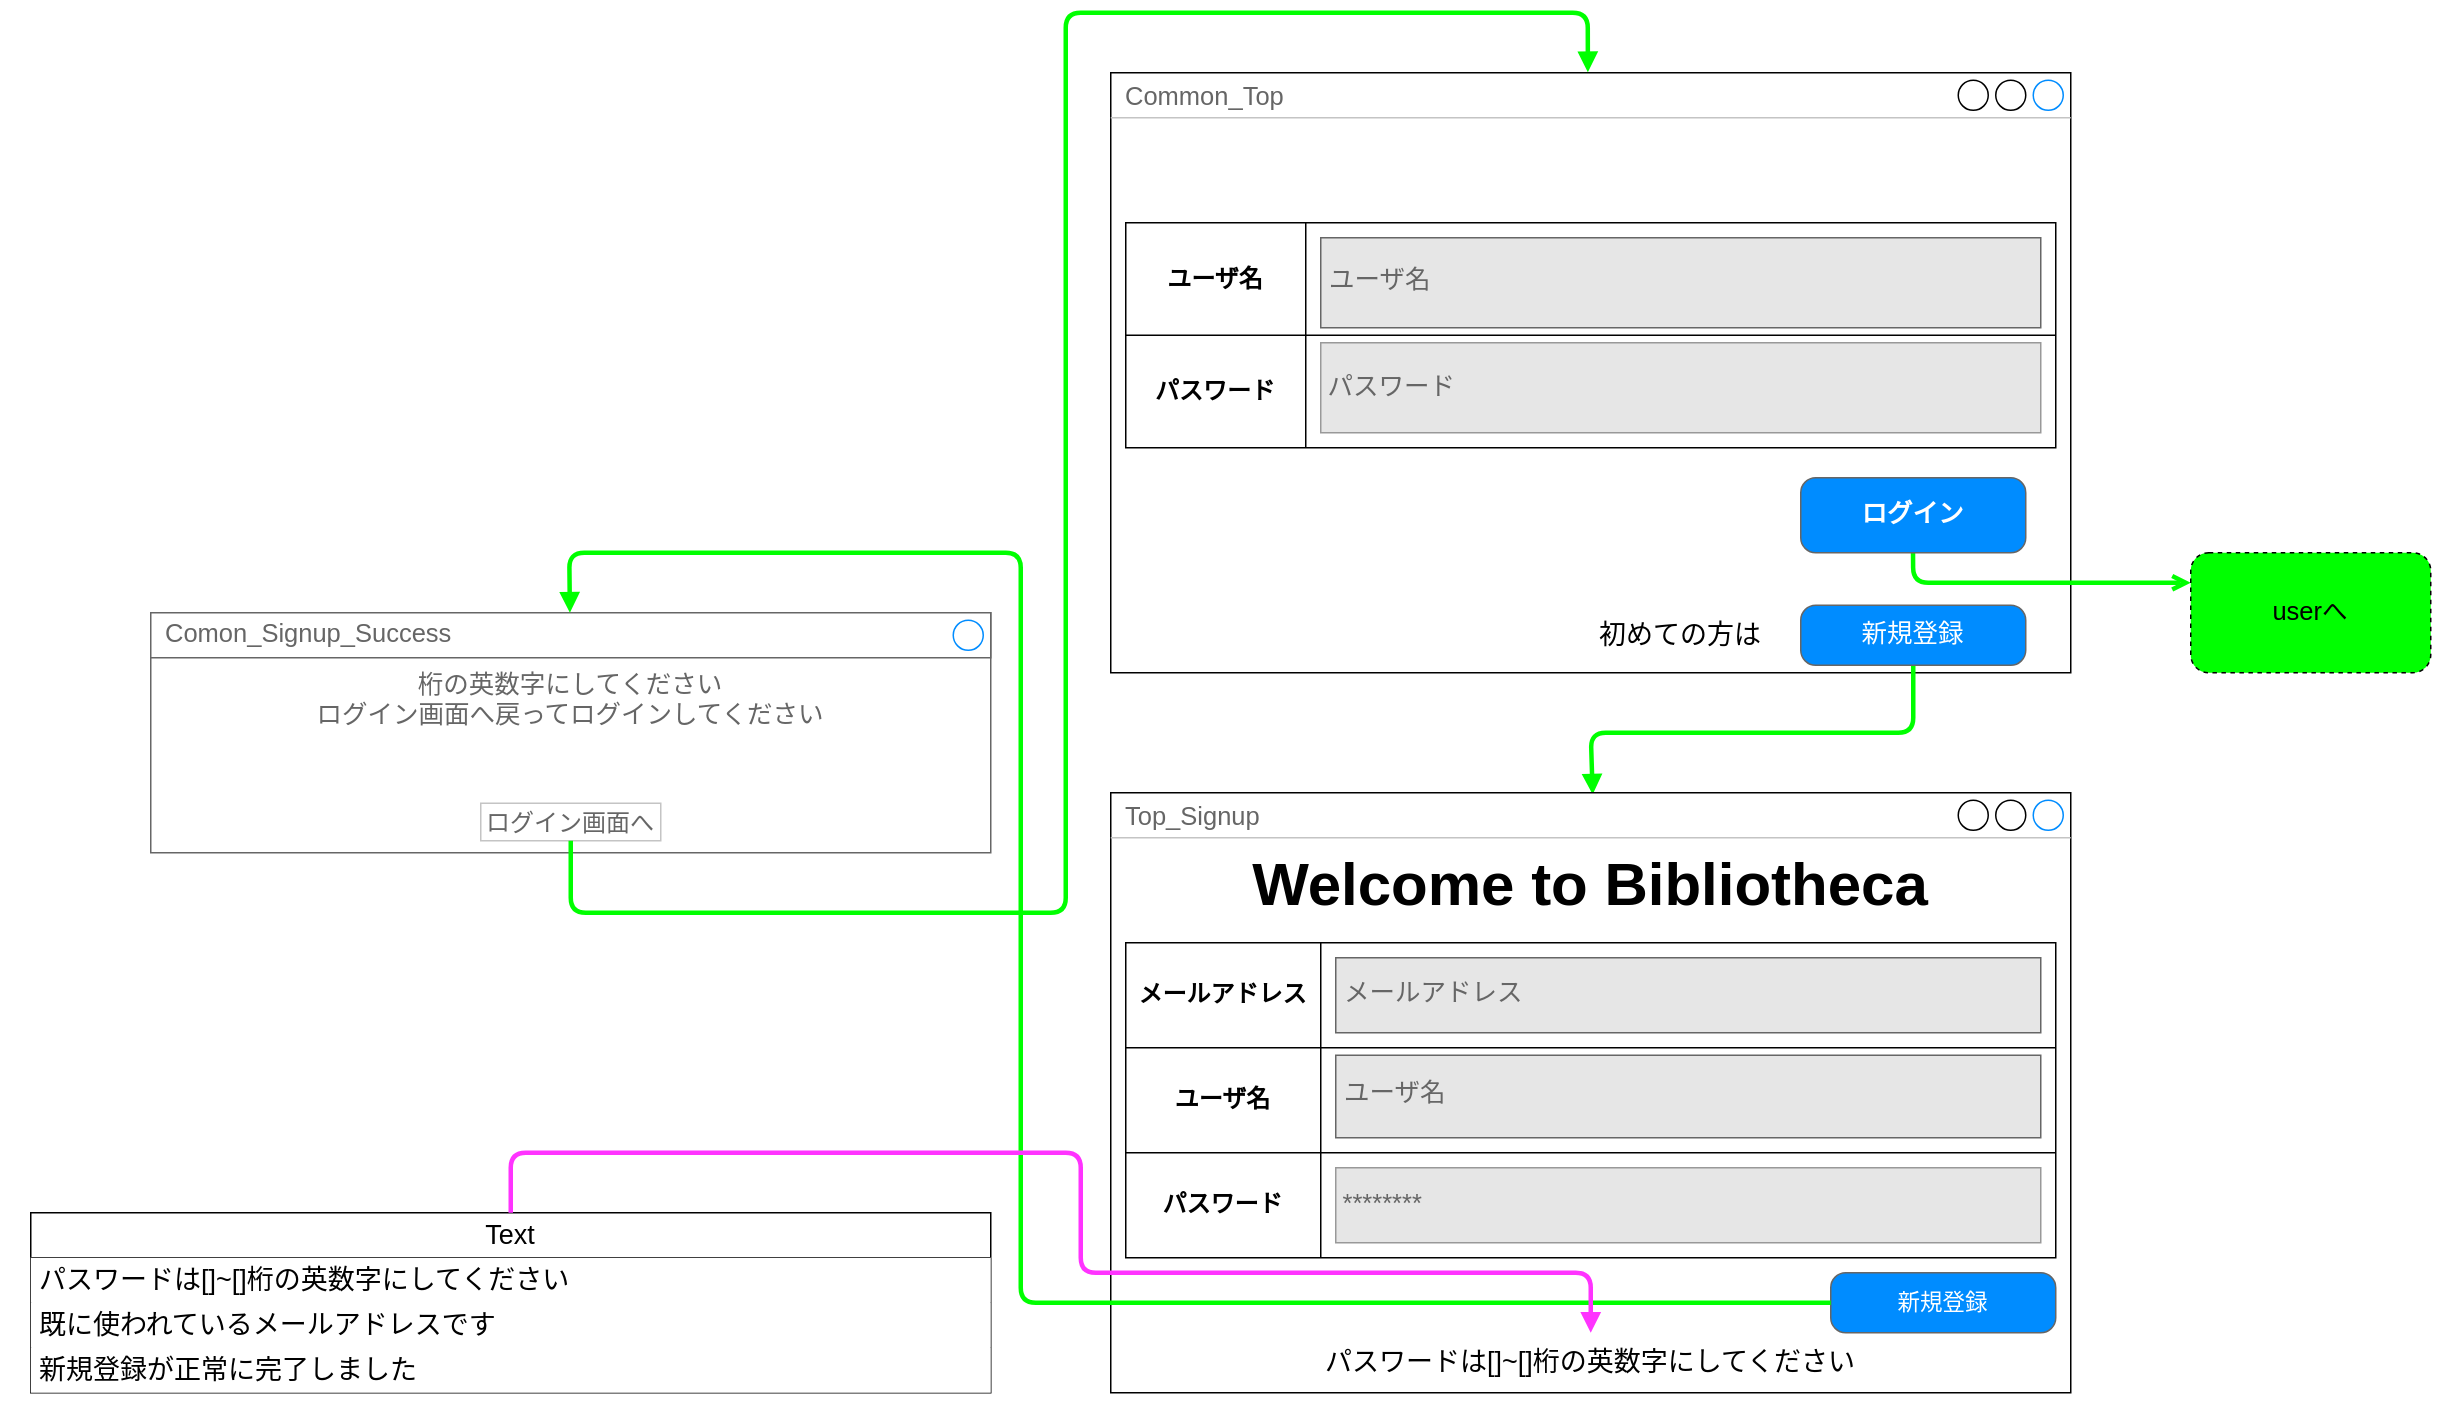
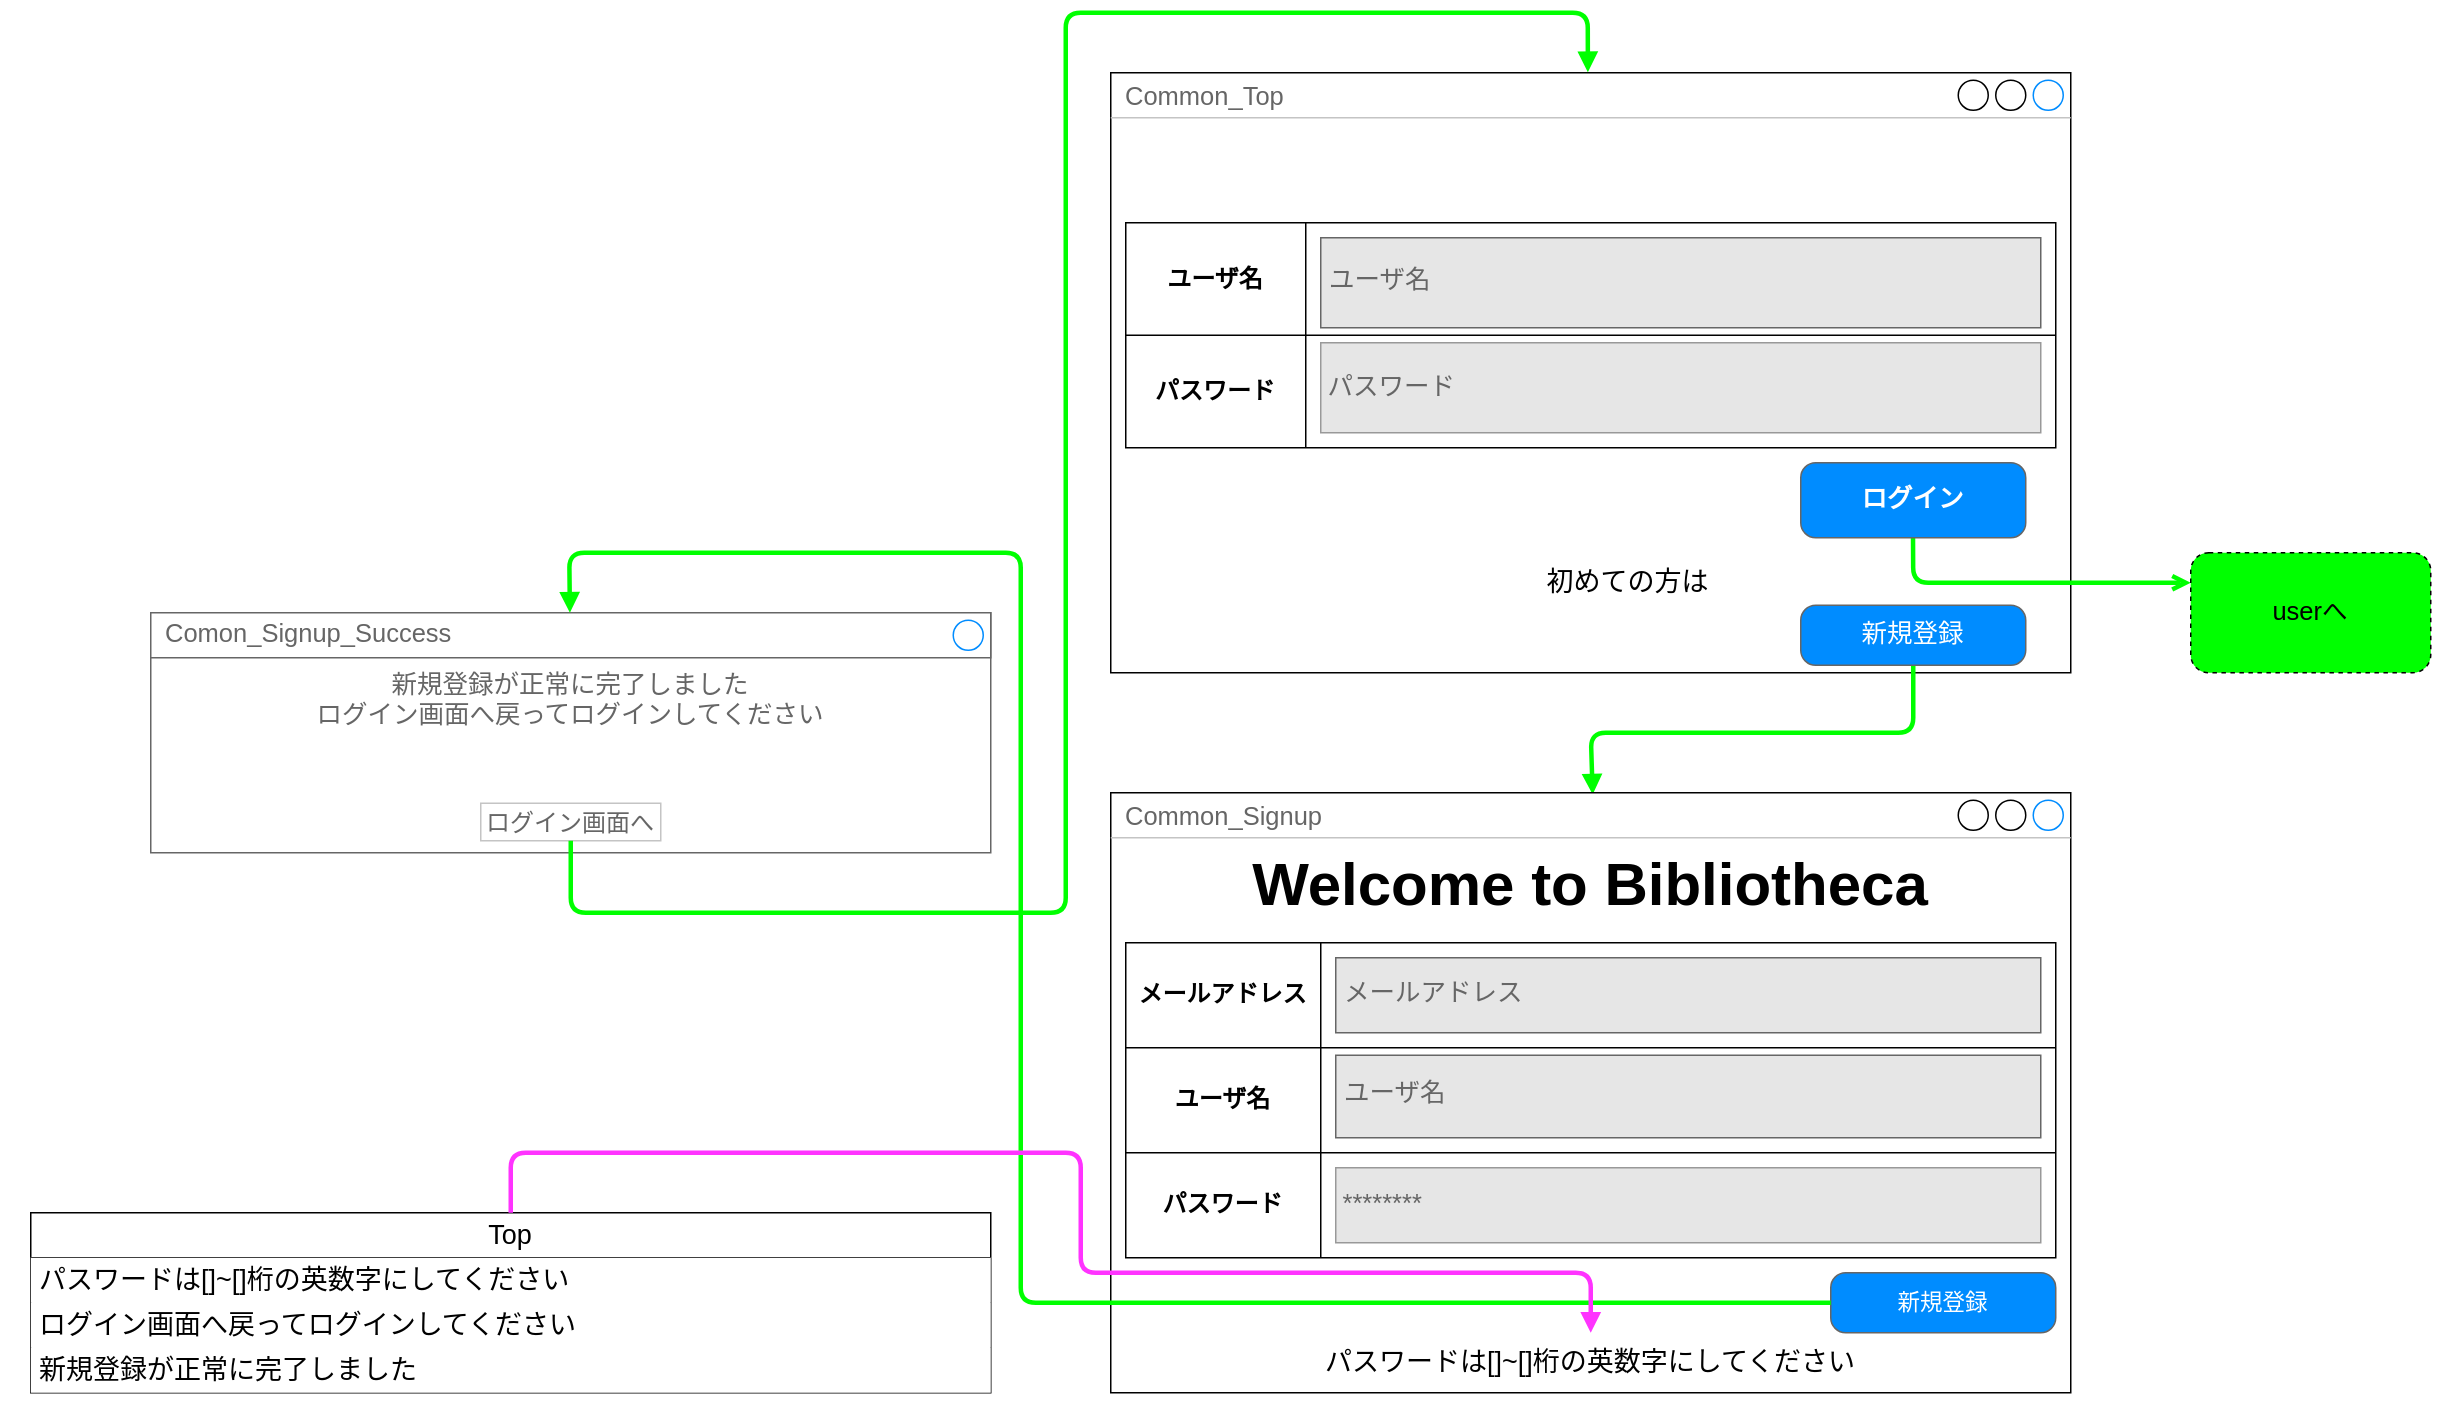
(1913, 515) -> (1913, 500)
(1681, 635) -> (1628, 583)
(571, 702) -> (571, 702)
(1194, 819) -> (1215, 819)
(511, 1235) -> (511, 1235)
(269, 1325) -> (310, 1325)
